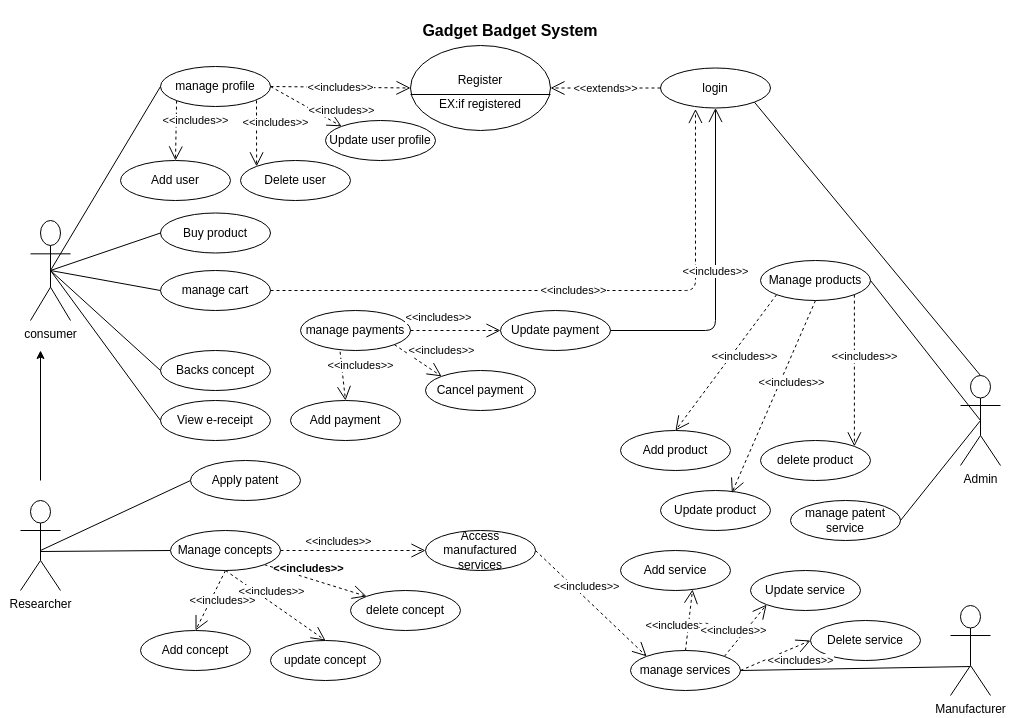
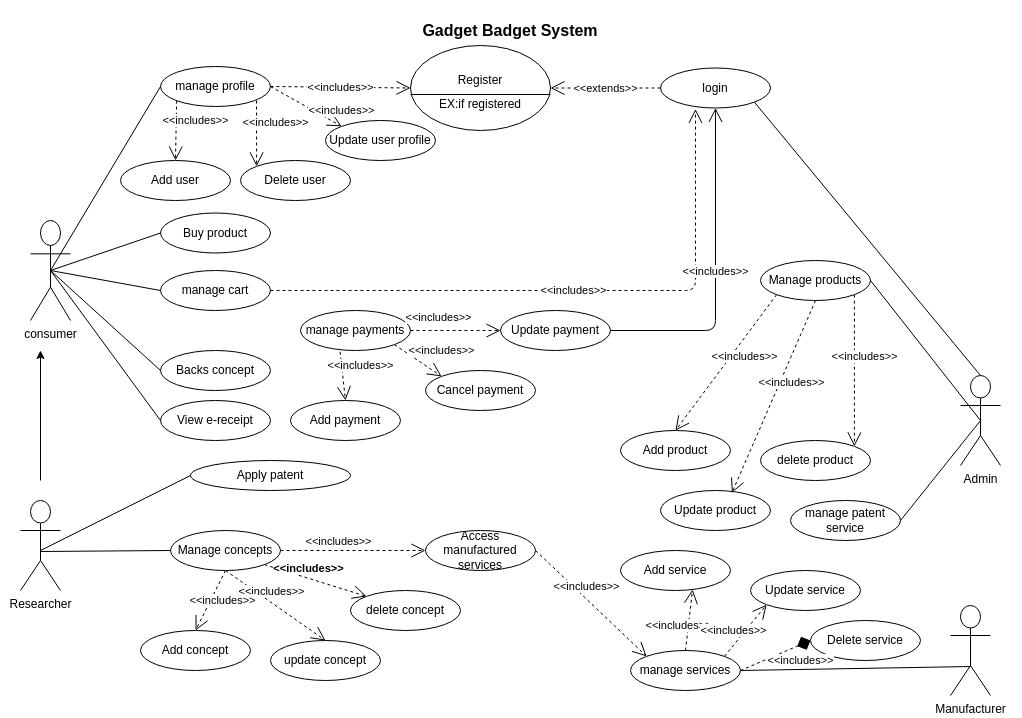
(246, 481) -> (271, 476)
(802, 644) -> (797, 646)
